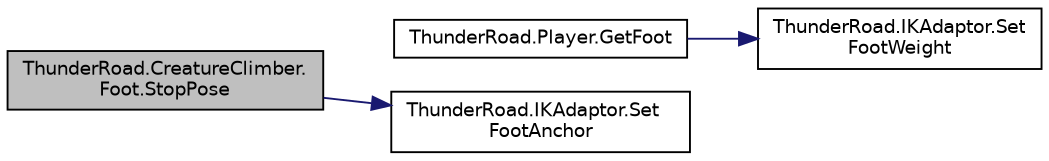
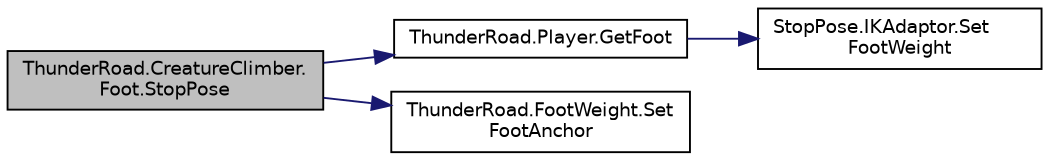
(900, 39) -> (900, 39)
none -> (349, 60)
(541, 122) -> (541, 122)
